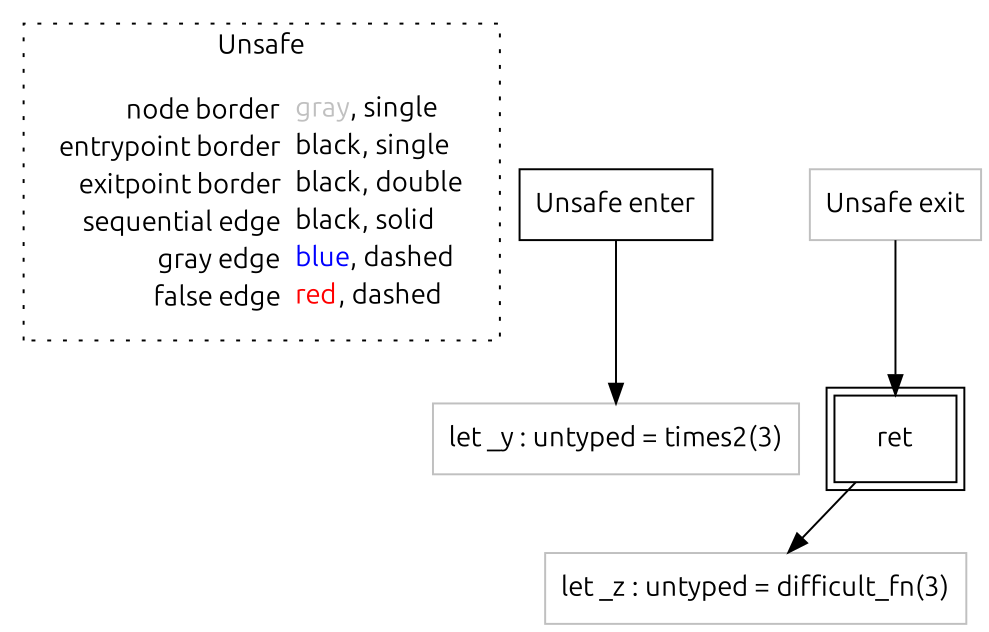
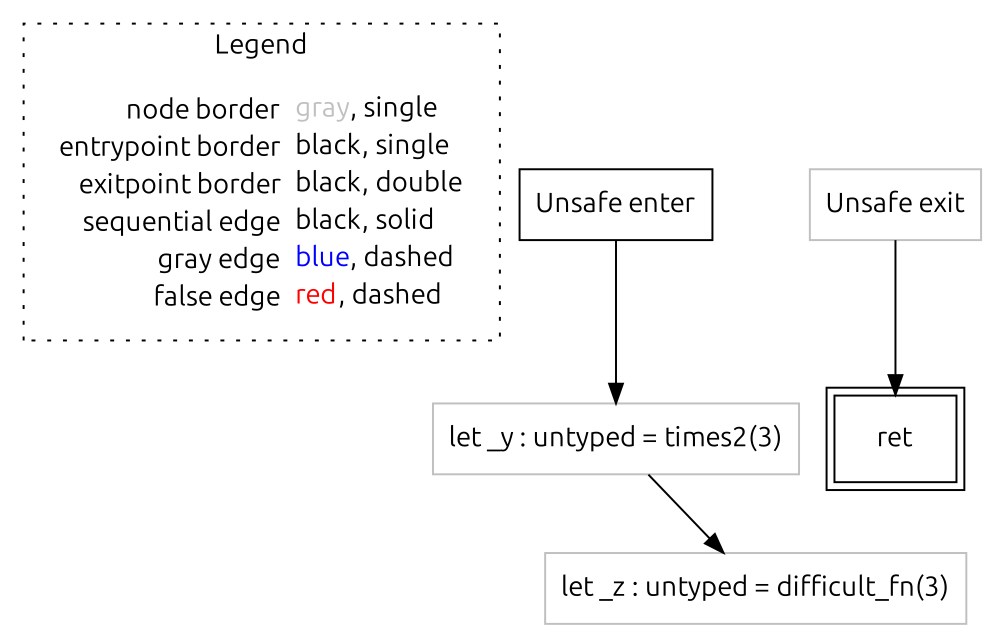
(262, 46) -> (262, 46)
(829, 510) -> (679, 506)
